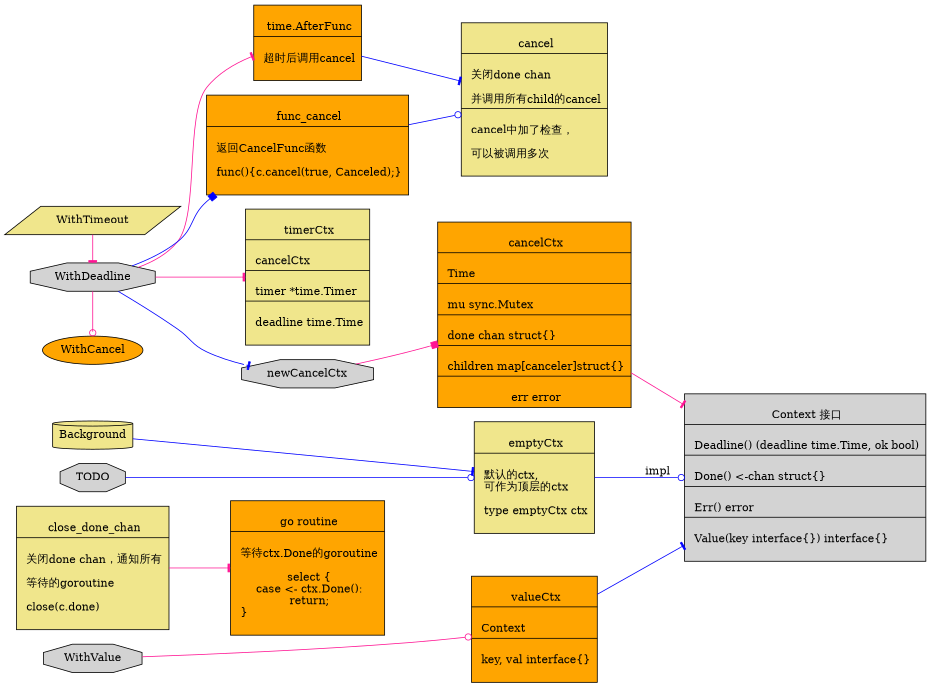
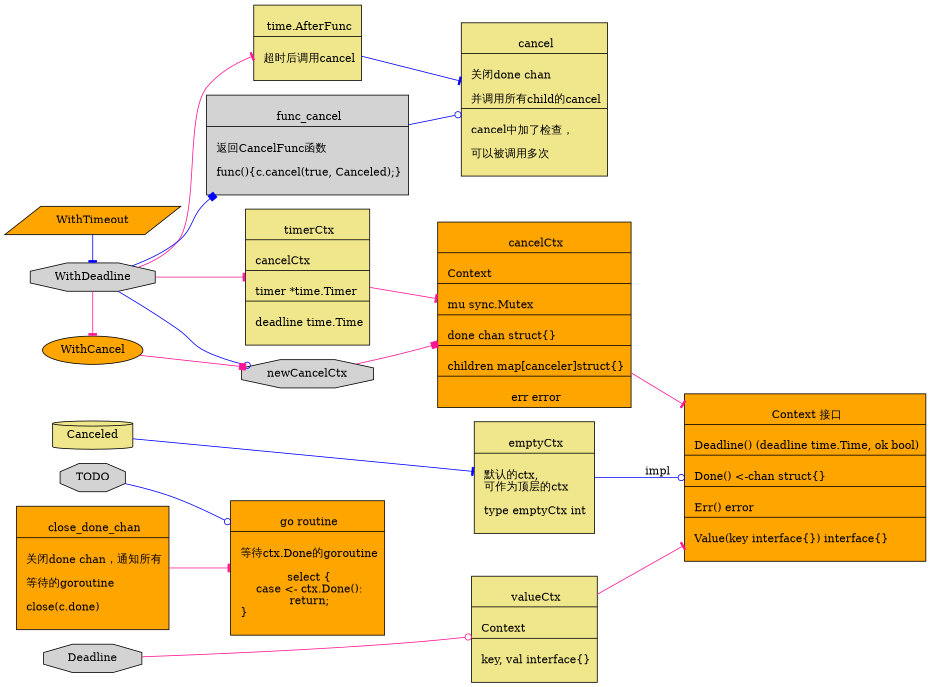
(308, 43) -> (308, 43)
(308, 145) -> (308, 145)
(93, 221) -> (93, 221)
(93, 247) -> (93, 247)
(460, 274) -> (468, 274)
none -> (402, 293)
(93, 312) -> (93, 312)
(180, 331) -> (180, 331)
none -> (189, 361)
(93, 435) -> (93, 435)
(297, 478) -> (176, 498)
(805, 478) -> (805, 478)
(534, 511) -> (534, 511)
(93, 568) -> (93, 568)
(639, 571) -> (639, 571)
(534, 629) -> (534, 629)
(93, 658) -> (93, 658)
